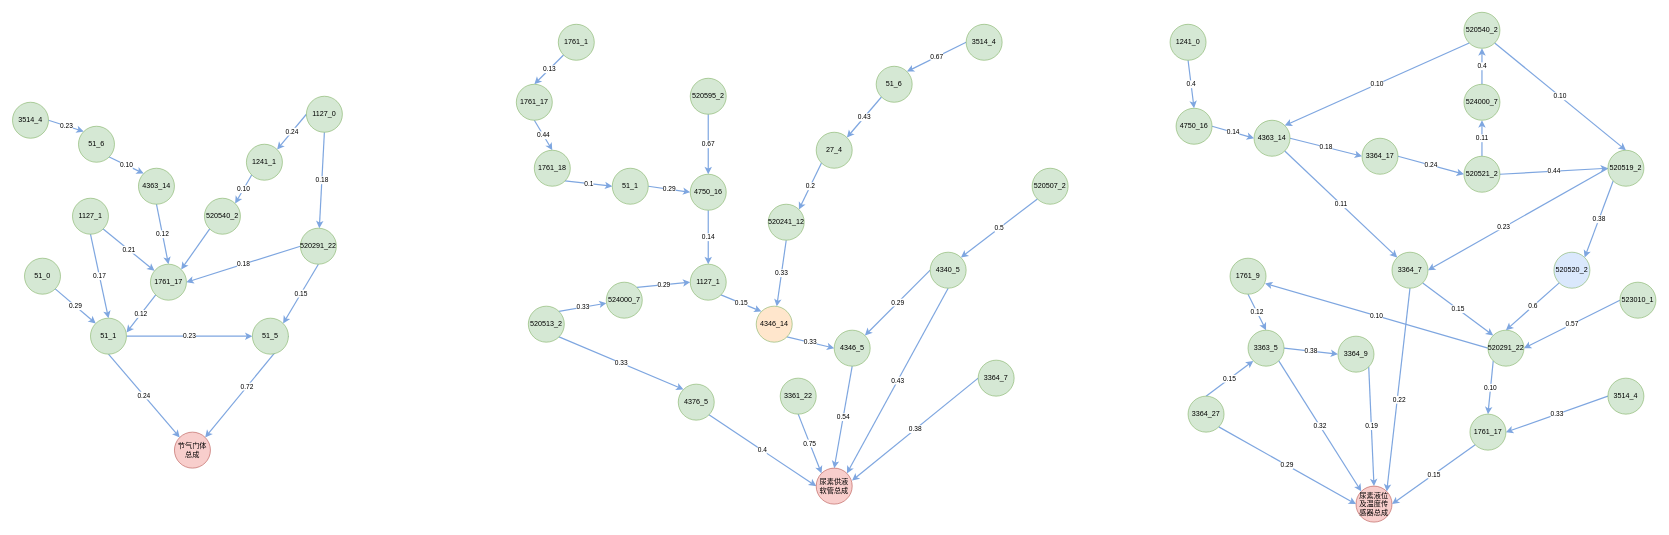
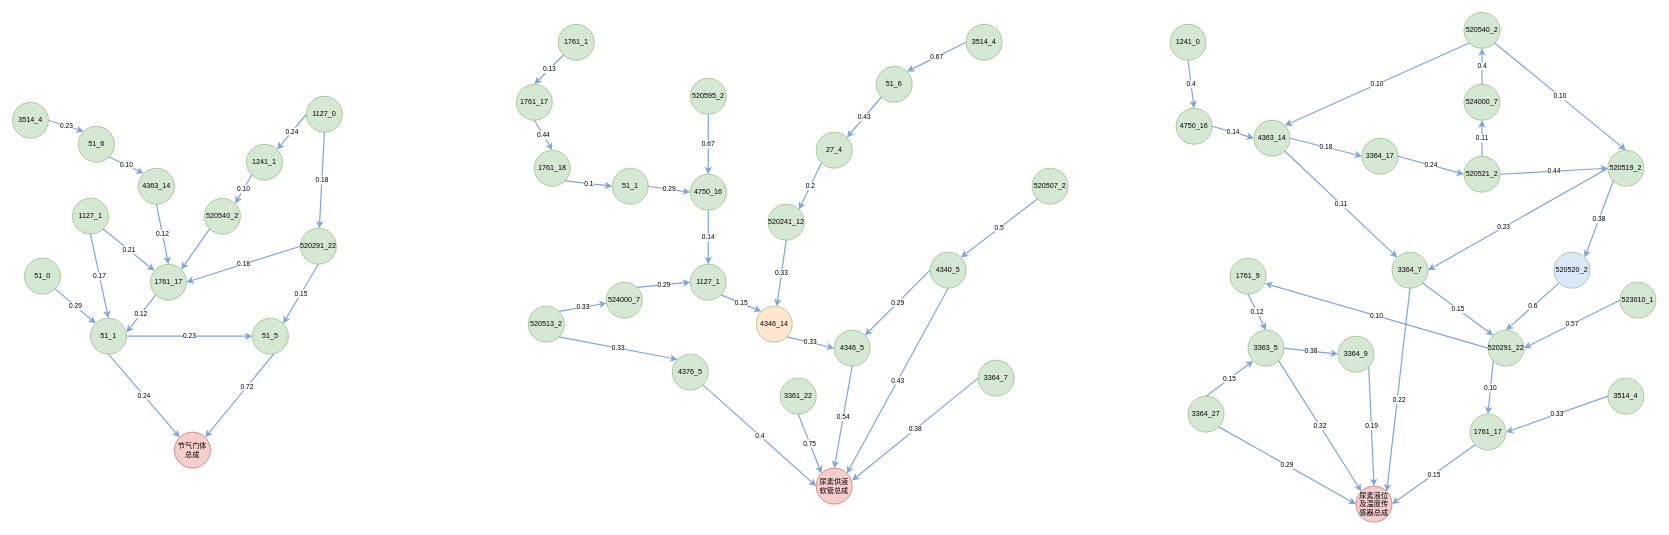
(696, 402) -> (690, 372)
